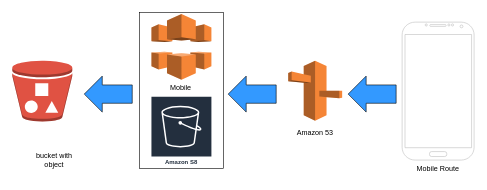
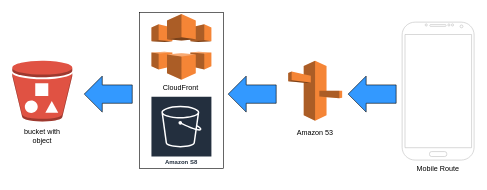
(181, 88) -> (181, 88)
(54, 160) -> (42, 136)
